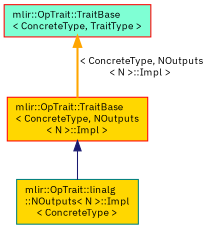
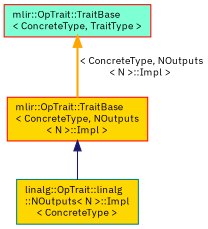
(78, 202) -> (78, 202)
